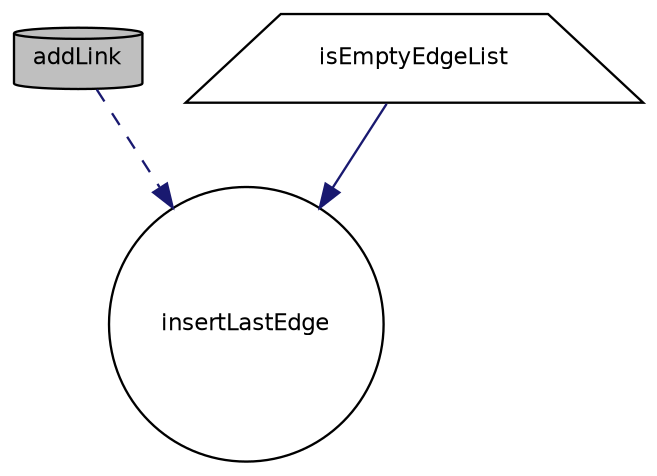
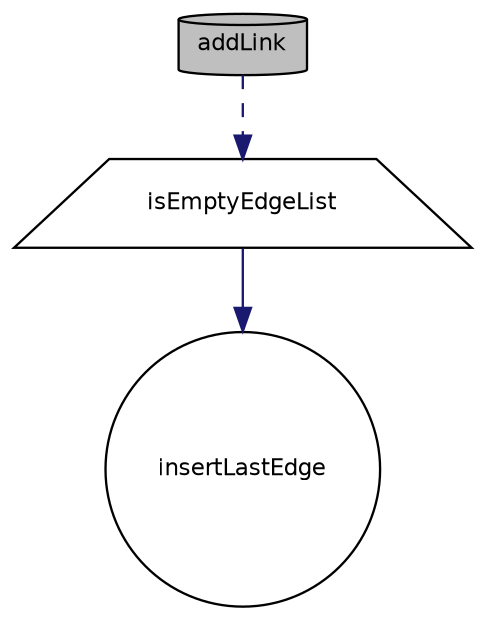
(128, 138) -> (243, 105)
